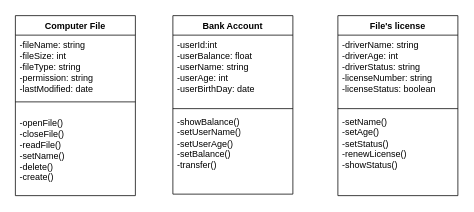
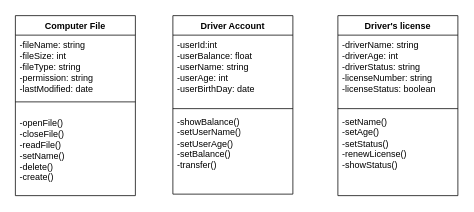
(233, 26) -> (233, 26)
(398, 26) -> (398, 26)
